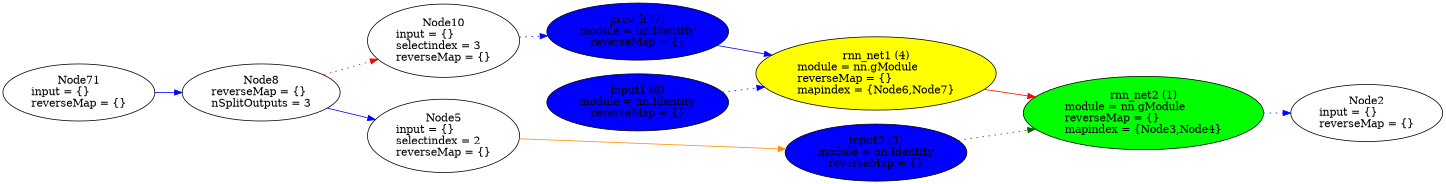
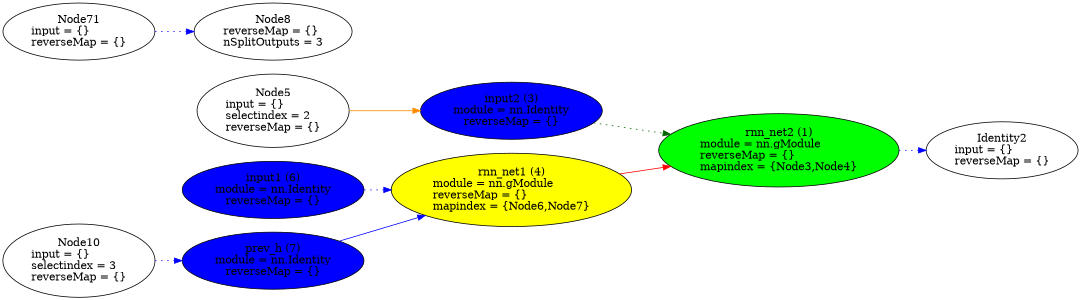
(347, 68) -> none
(165, 92) -> (171, 32)
(348, 113) -> none
(1367, 113) -> (1002, 150)
